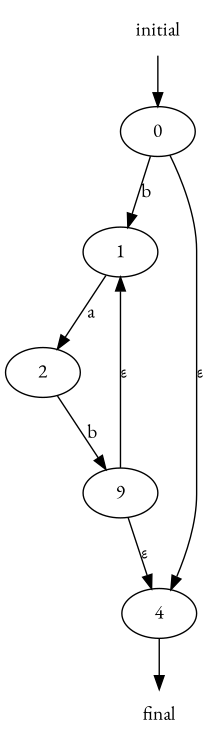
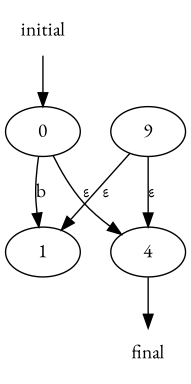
(43, 372) -> none
